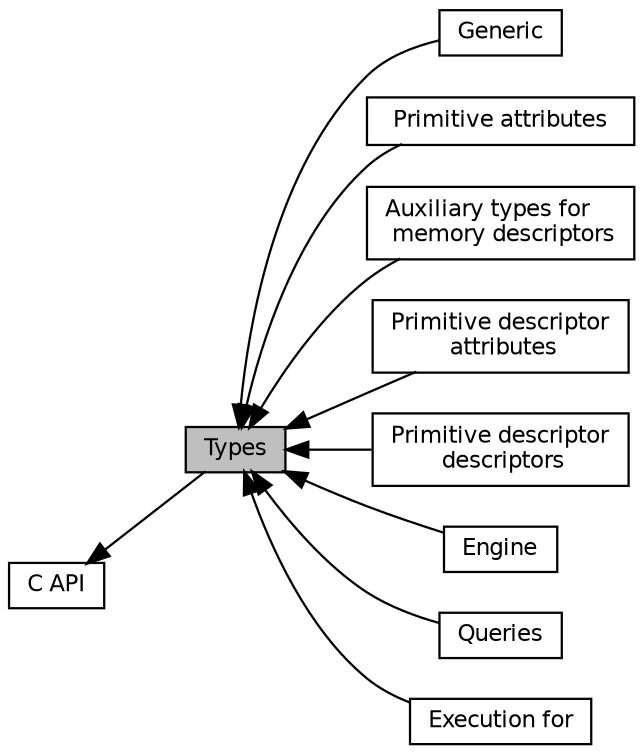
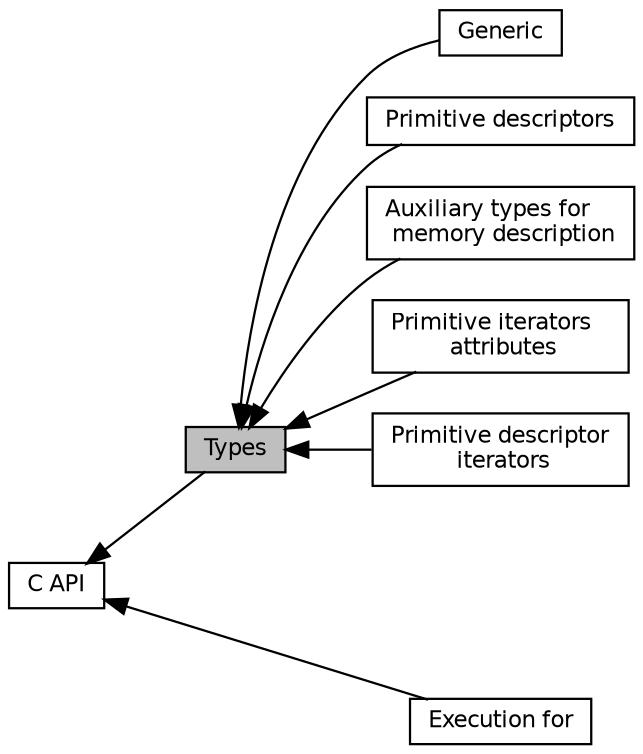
(501, 121) -> (501, 121)
(501, 223) -> (501, 223)
(501, 336) -> (501, 336)
(501, 450) -> (501, 450)
(501, 549) -> none
(311, 614) -> (277, 653)
(501, 635) -> none
